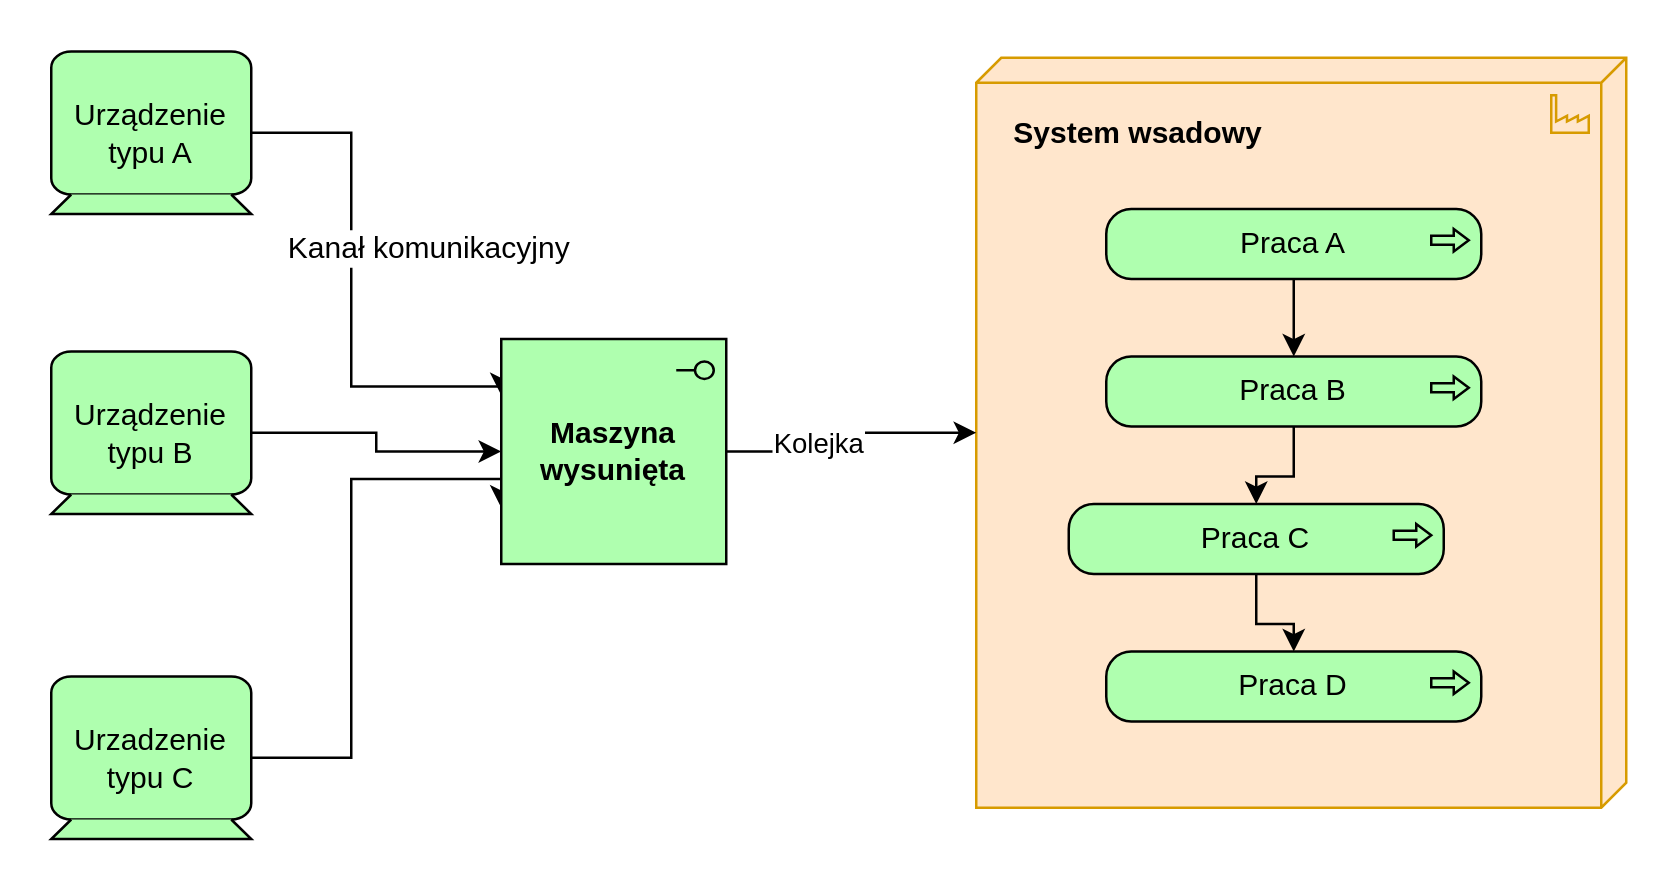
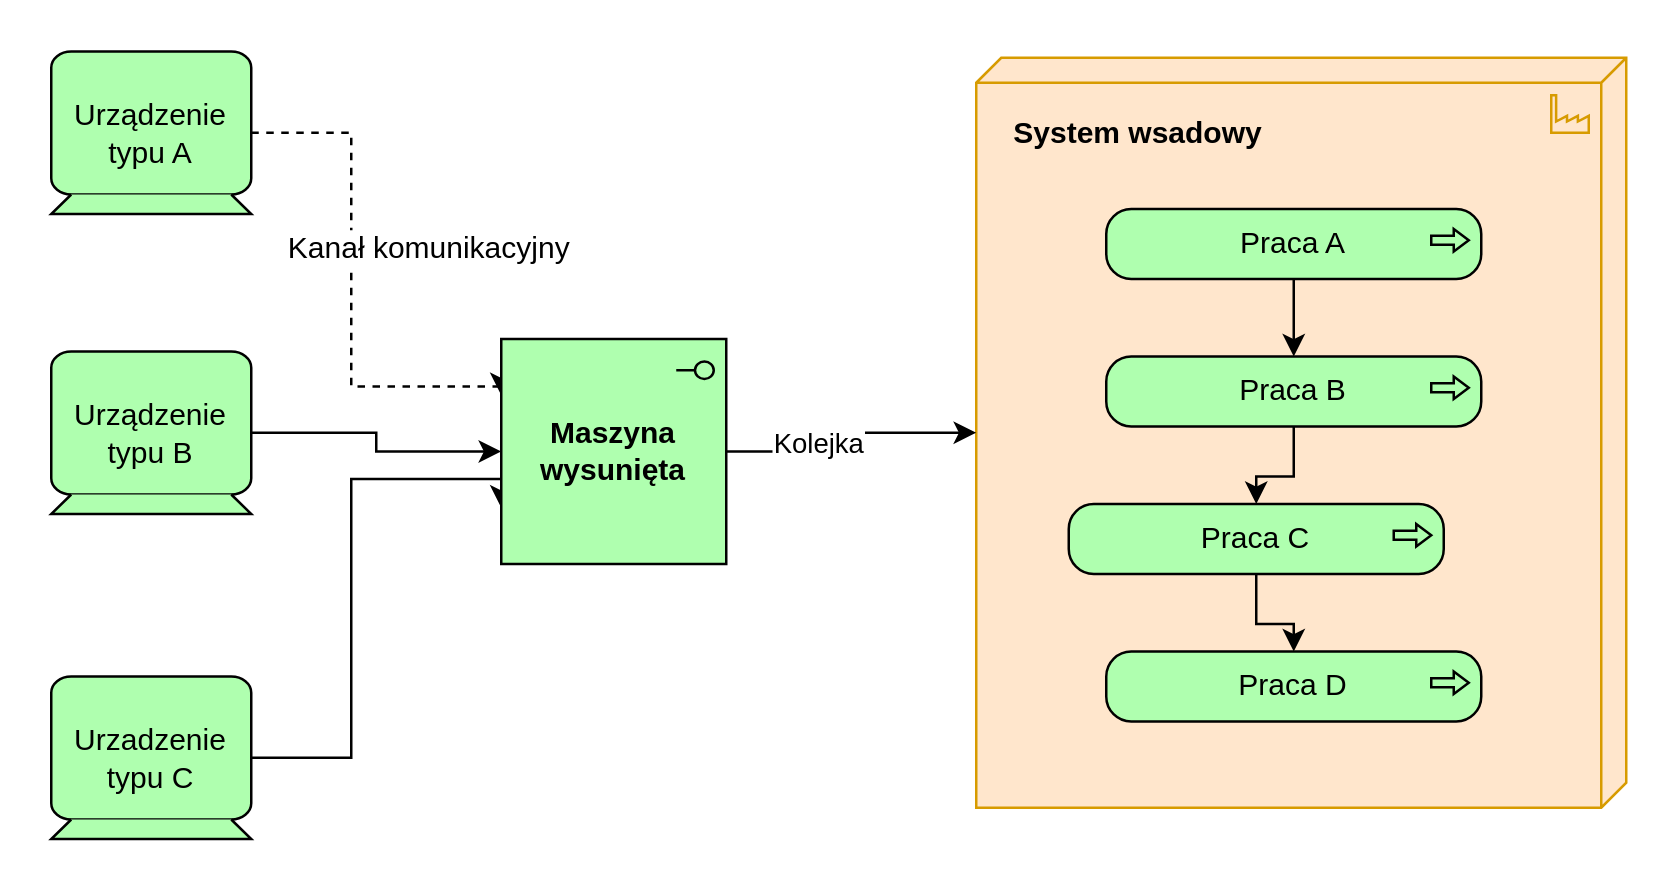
(363, 386) -> (363, 386)
